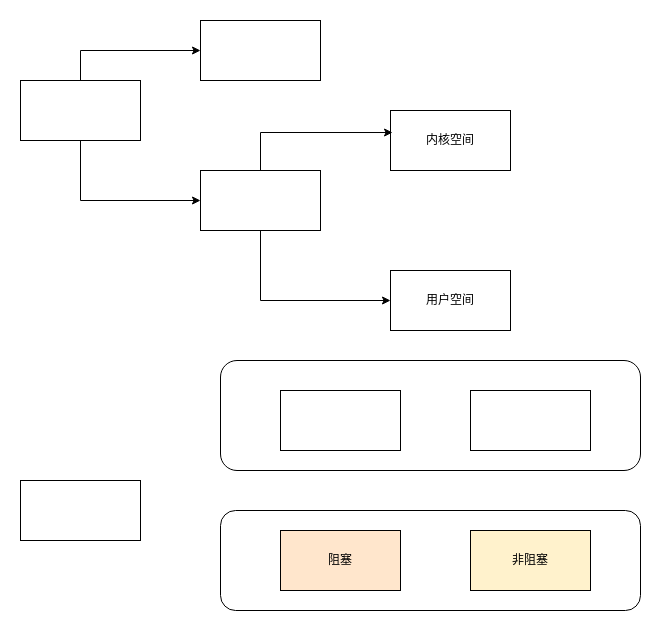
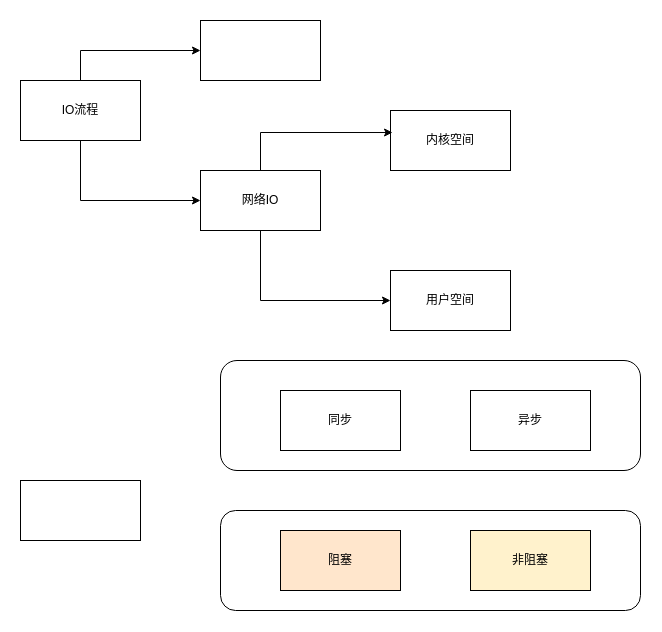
none -> (81, 111)
none -> (261, 201)
none -> (341, 421)
none -> (531, 421)
